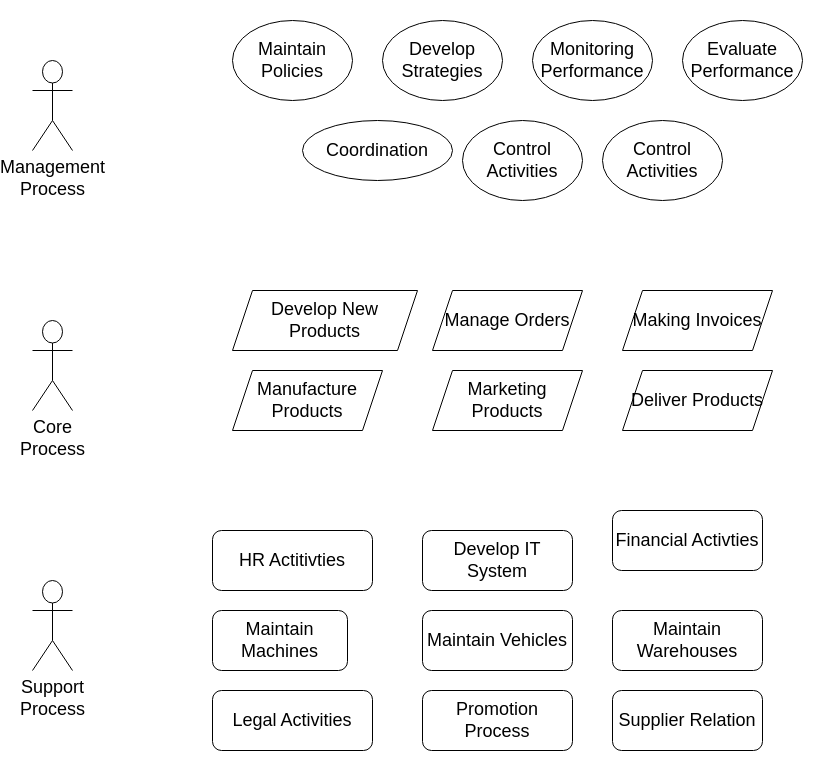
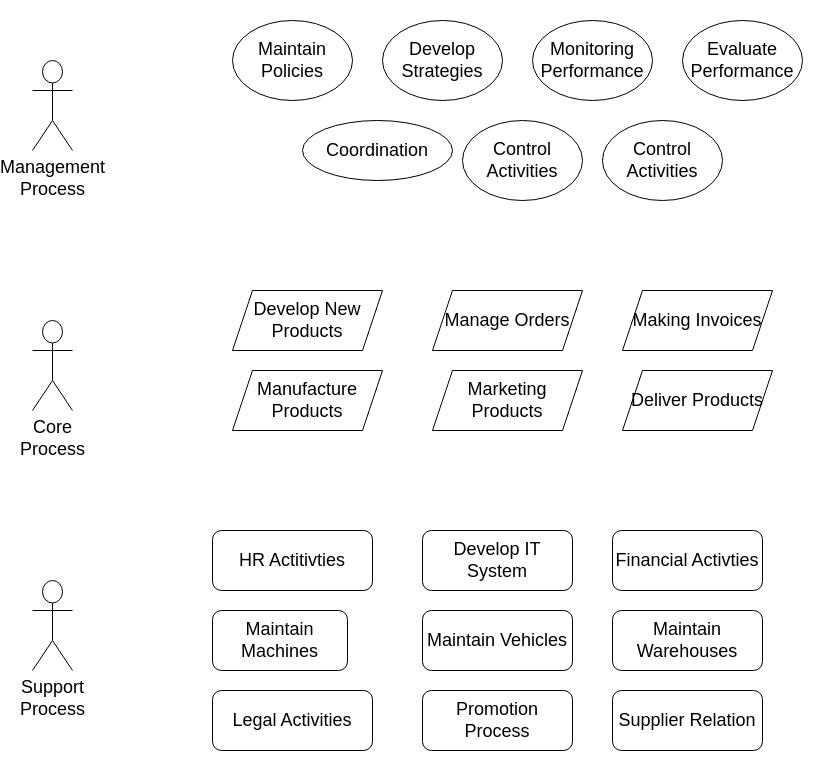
(325, 321) -> (308, 321)
(688, 541) -> (688, 561)
